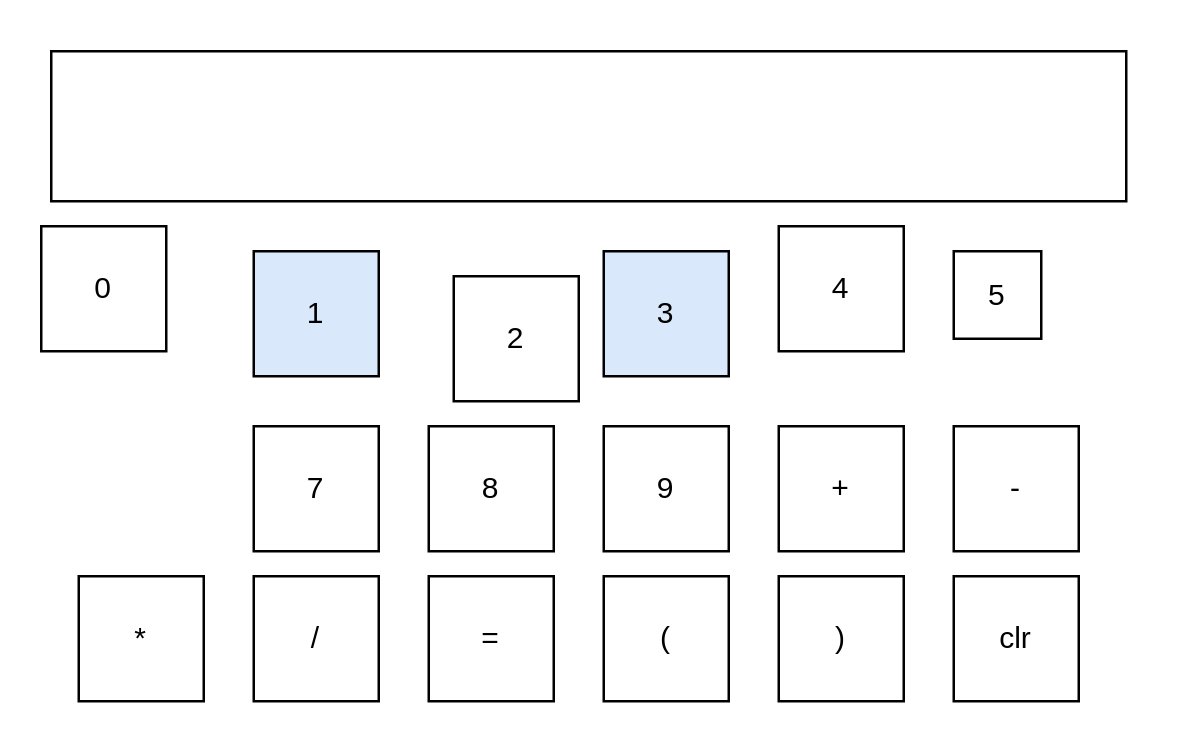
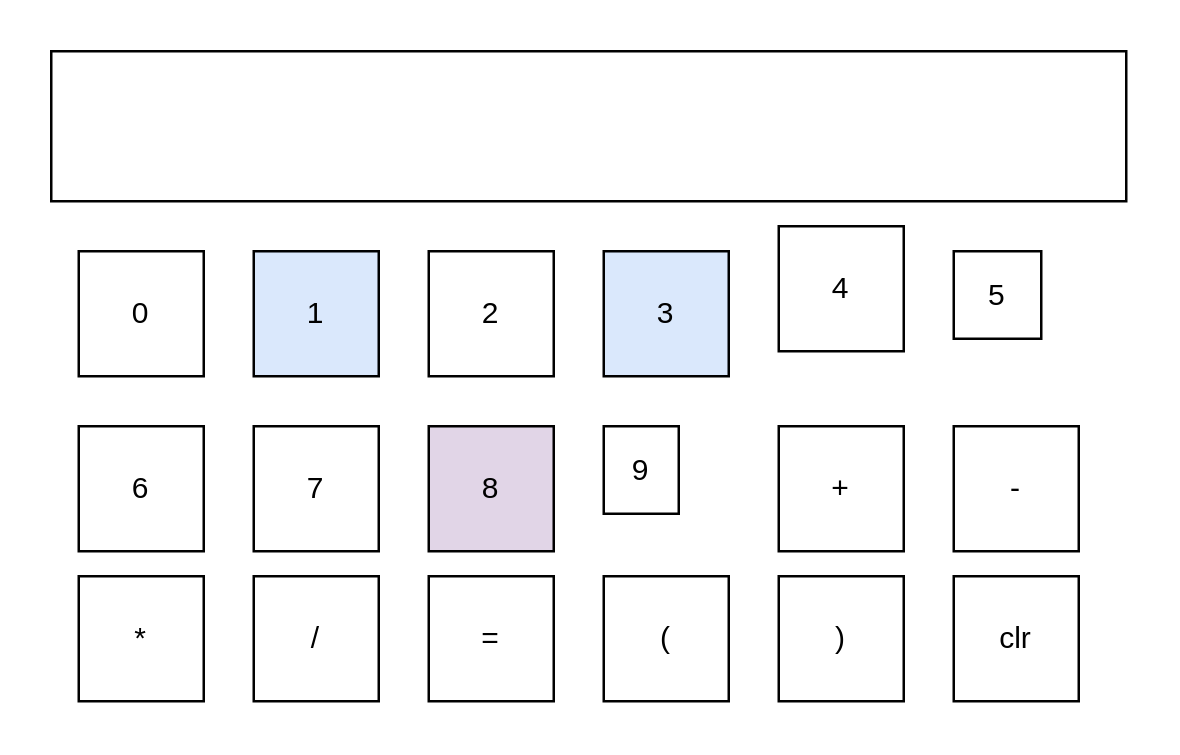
(104, 289) -> (141, 314)
(516, 339) -> (491, 314)
none -> (141, 489)
(491, 489) -> (491, 489)
(666, 489) -> (641, 470)
